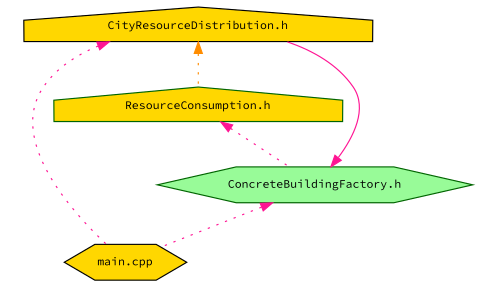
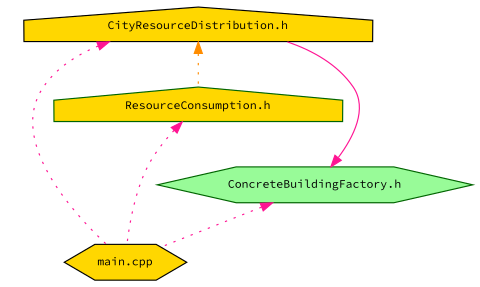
(260, 148) -> (141, 183)
